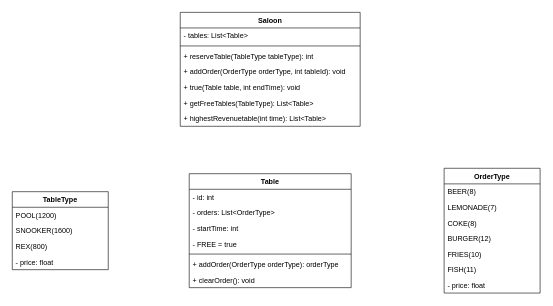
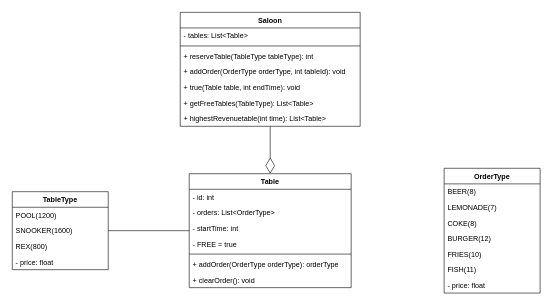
none -> (270, 143)
none -> (148, 231)
